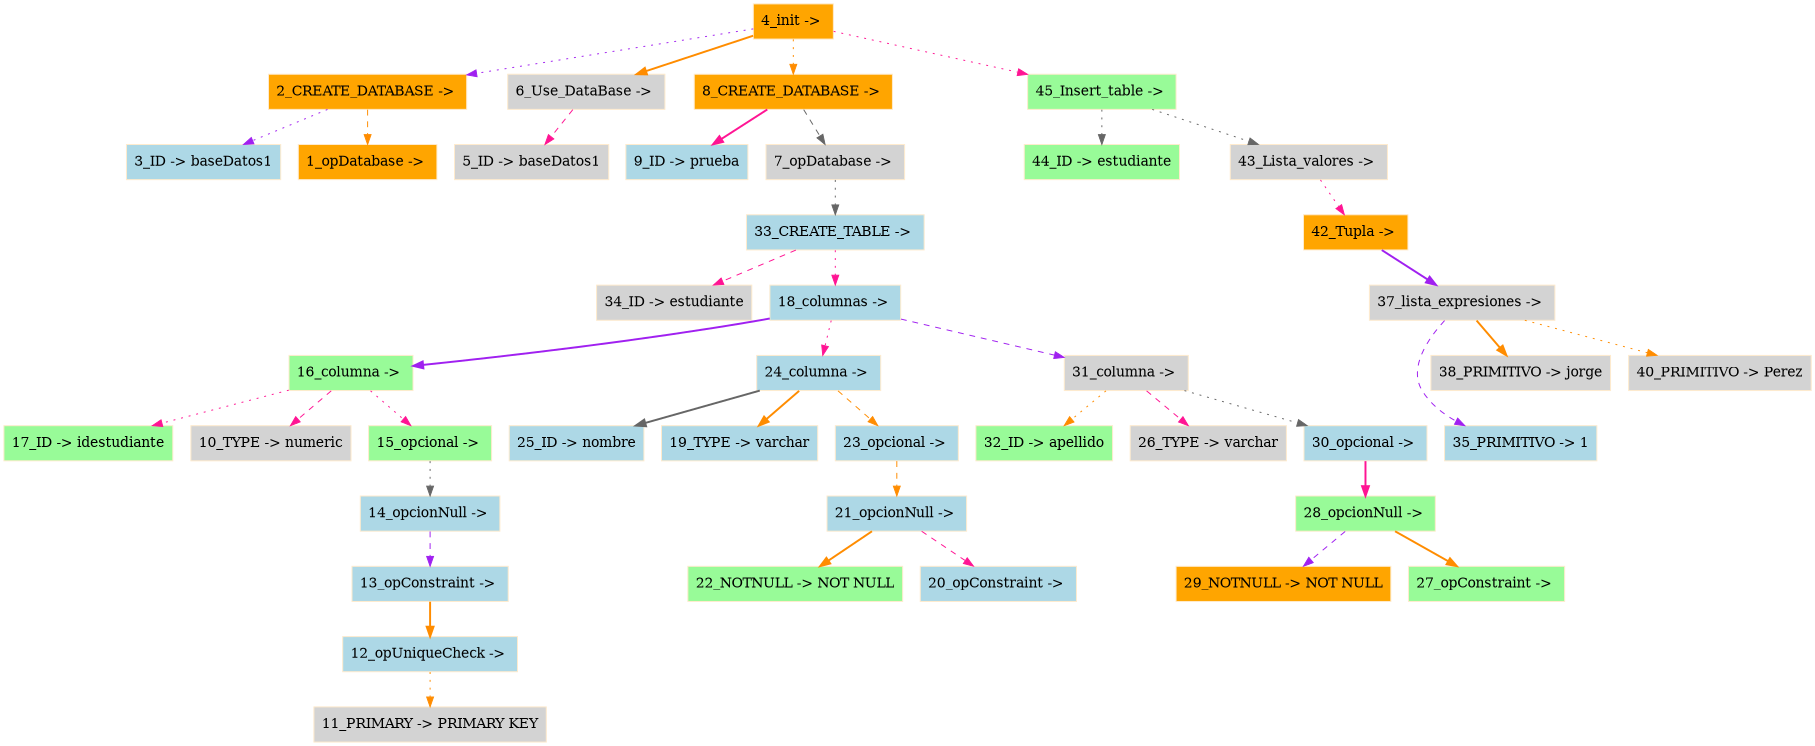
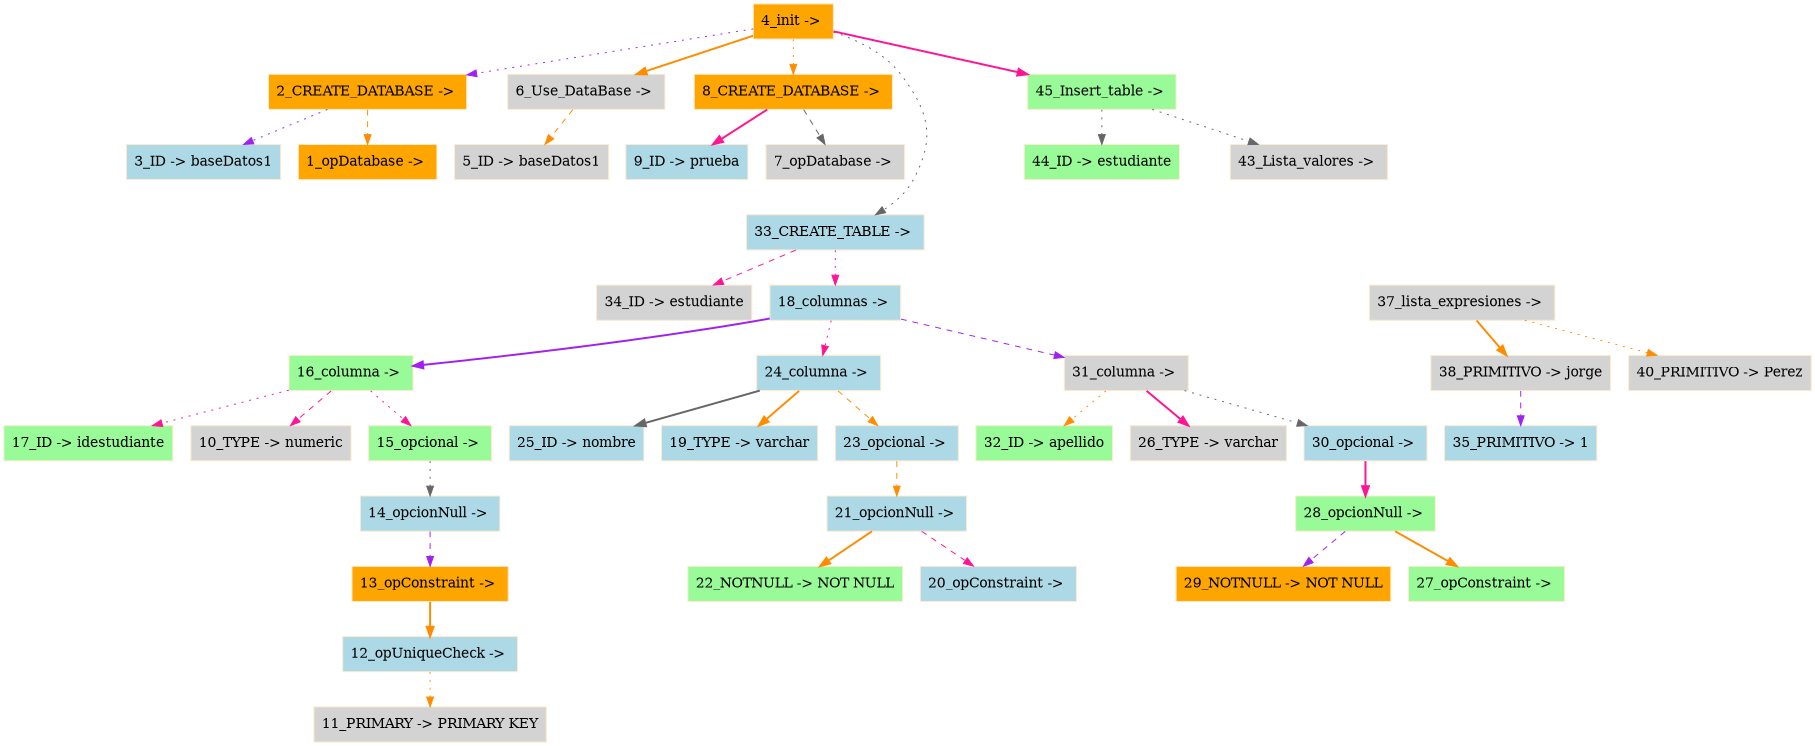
(926, 52) -> (926, 52)
(562, 123) -> (562, 123)
(835, 192) -> (920, 107)
(1356, 232) -> none
(1418, 375) -> (1521, 403)
(1164, 405) -> (1164, 405)
(430, 584) -> (430, 584)
